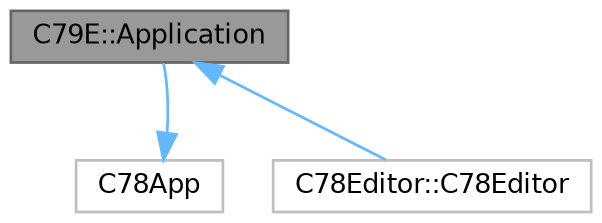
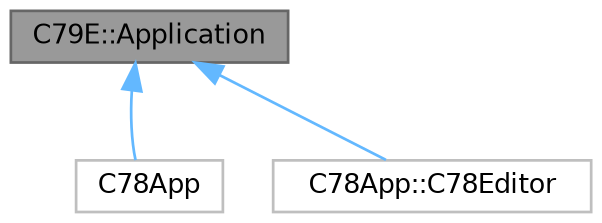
(168, 98) -> (131, 125)
(432, 186) -> (432, 186)
